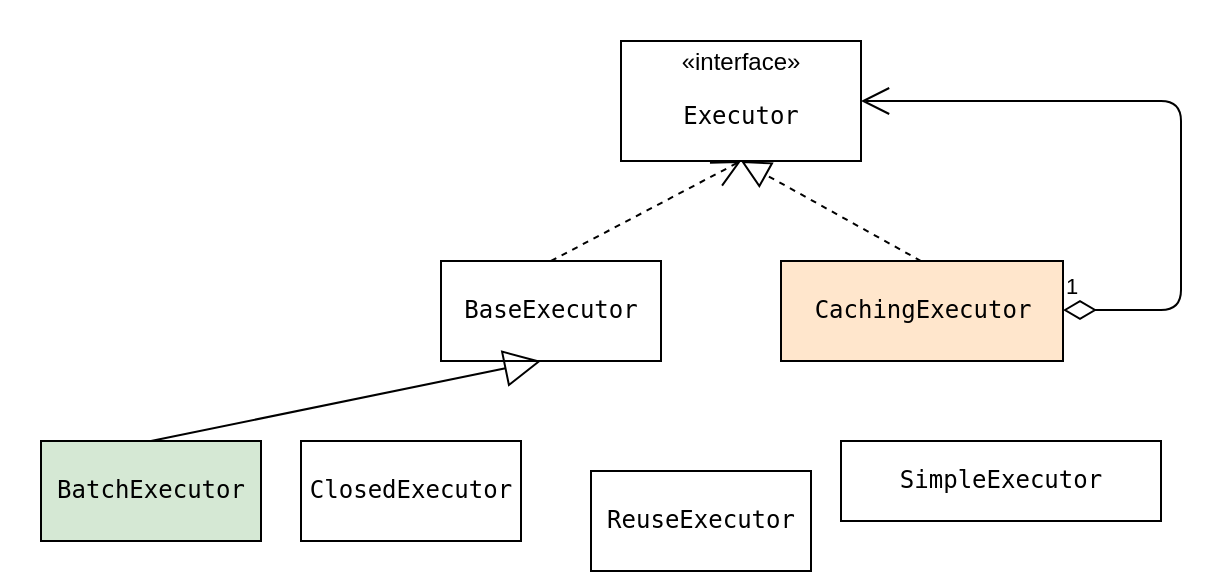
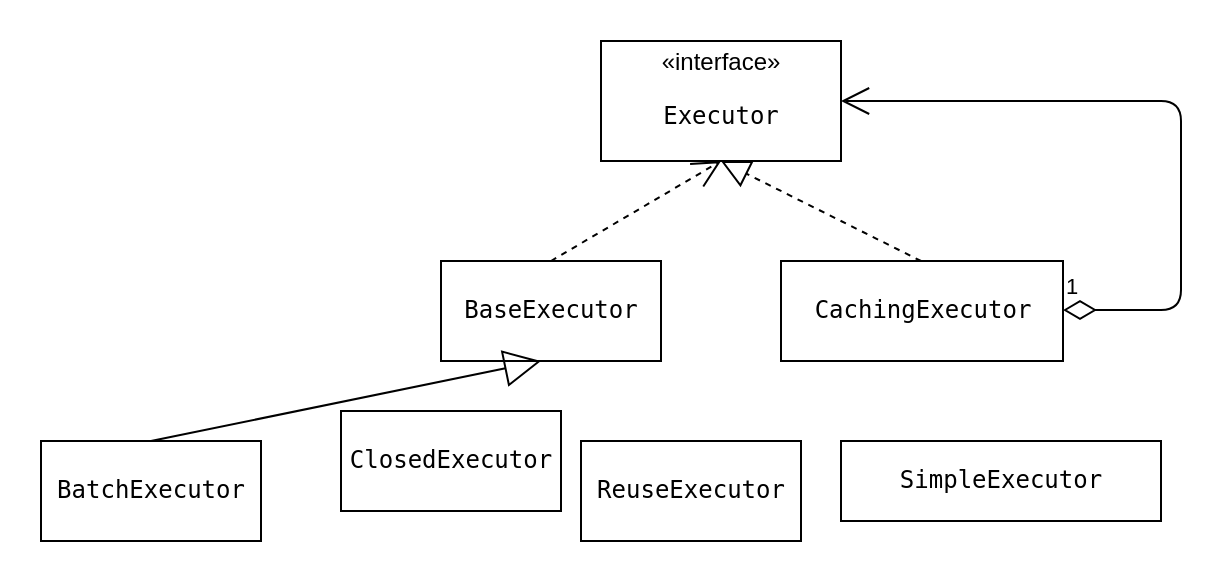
(741, 101) -> (721, 101)
(922, 311) -> (922, 311)
(151, 491) -> (151, 491)
(411, 491) -> (451, 461)
(701, 521) -> (691, 491)
